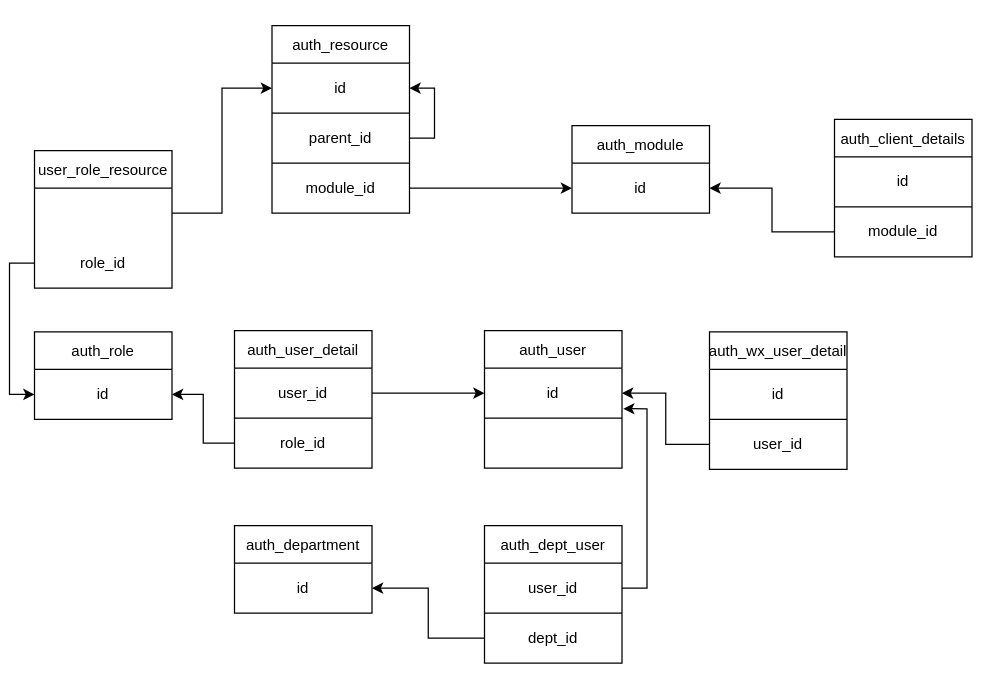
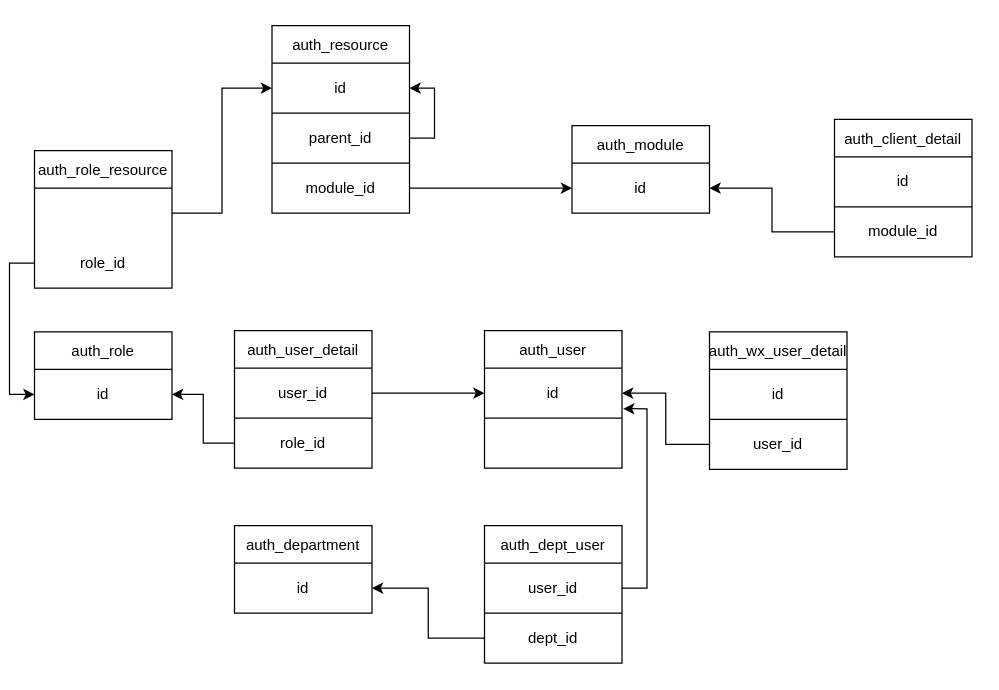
(903, 139) -> (903, 139)
(103, 170) -> (103, 170)
